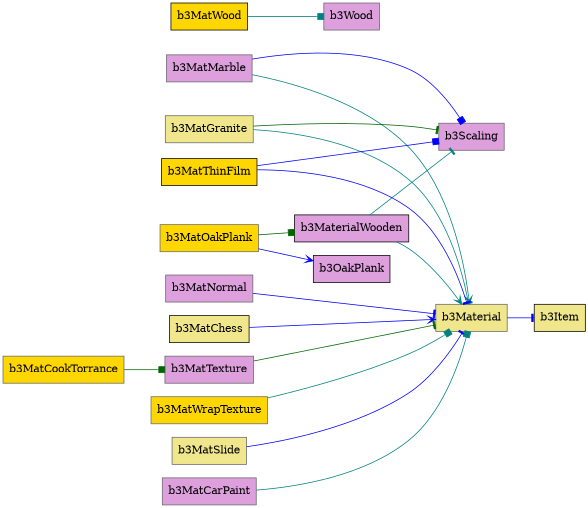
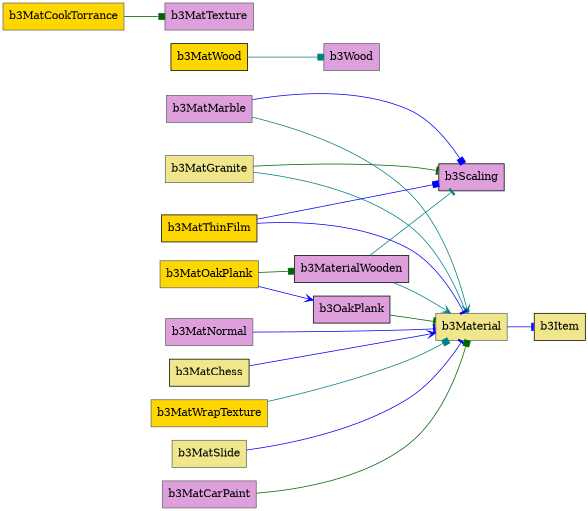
(471, 137) -> (471, 177)
(343, 343) -> (411, 318)
(390, 453) -> (388, 458)
